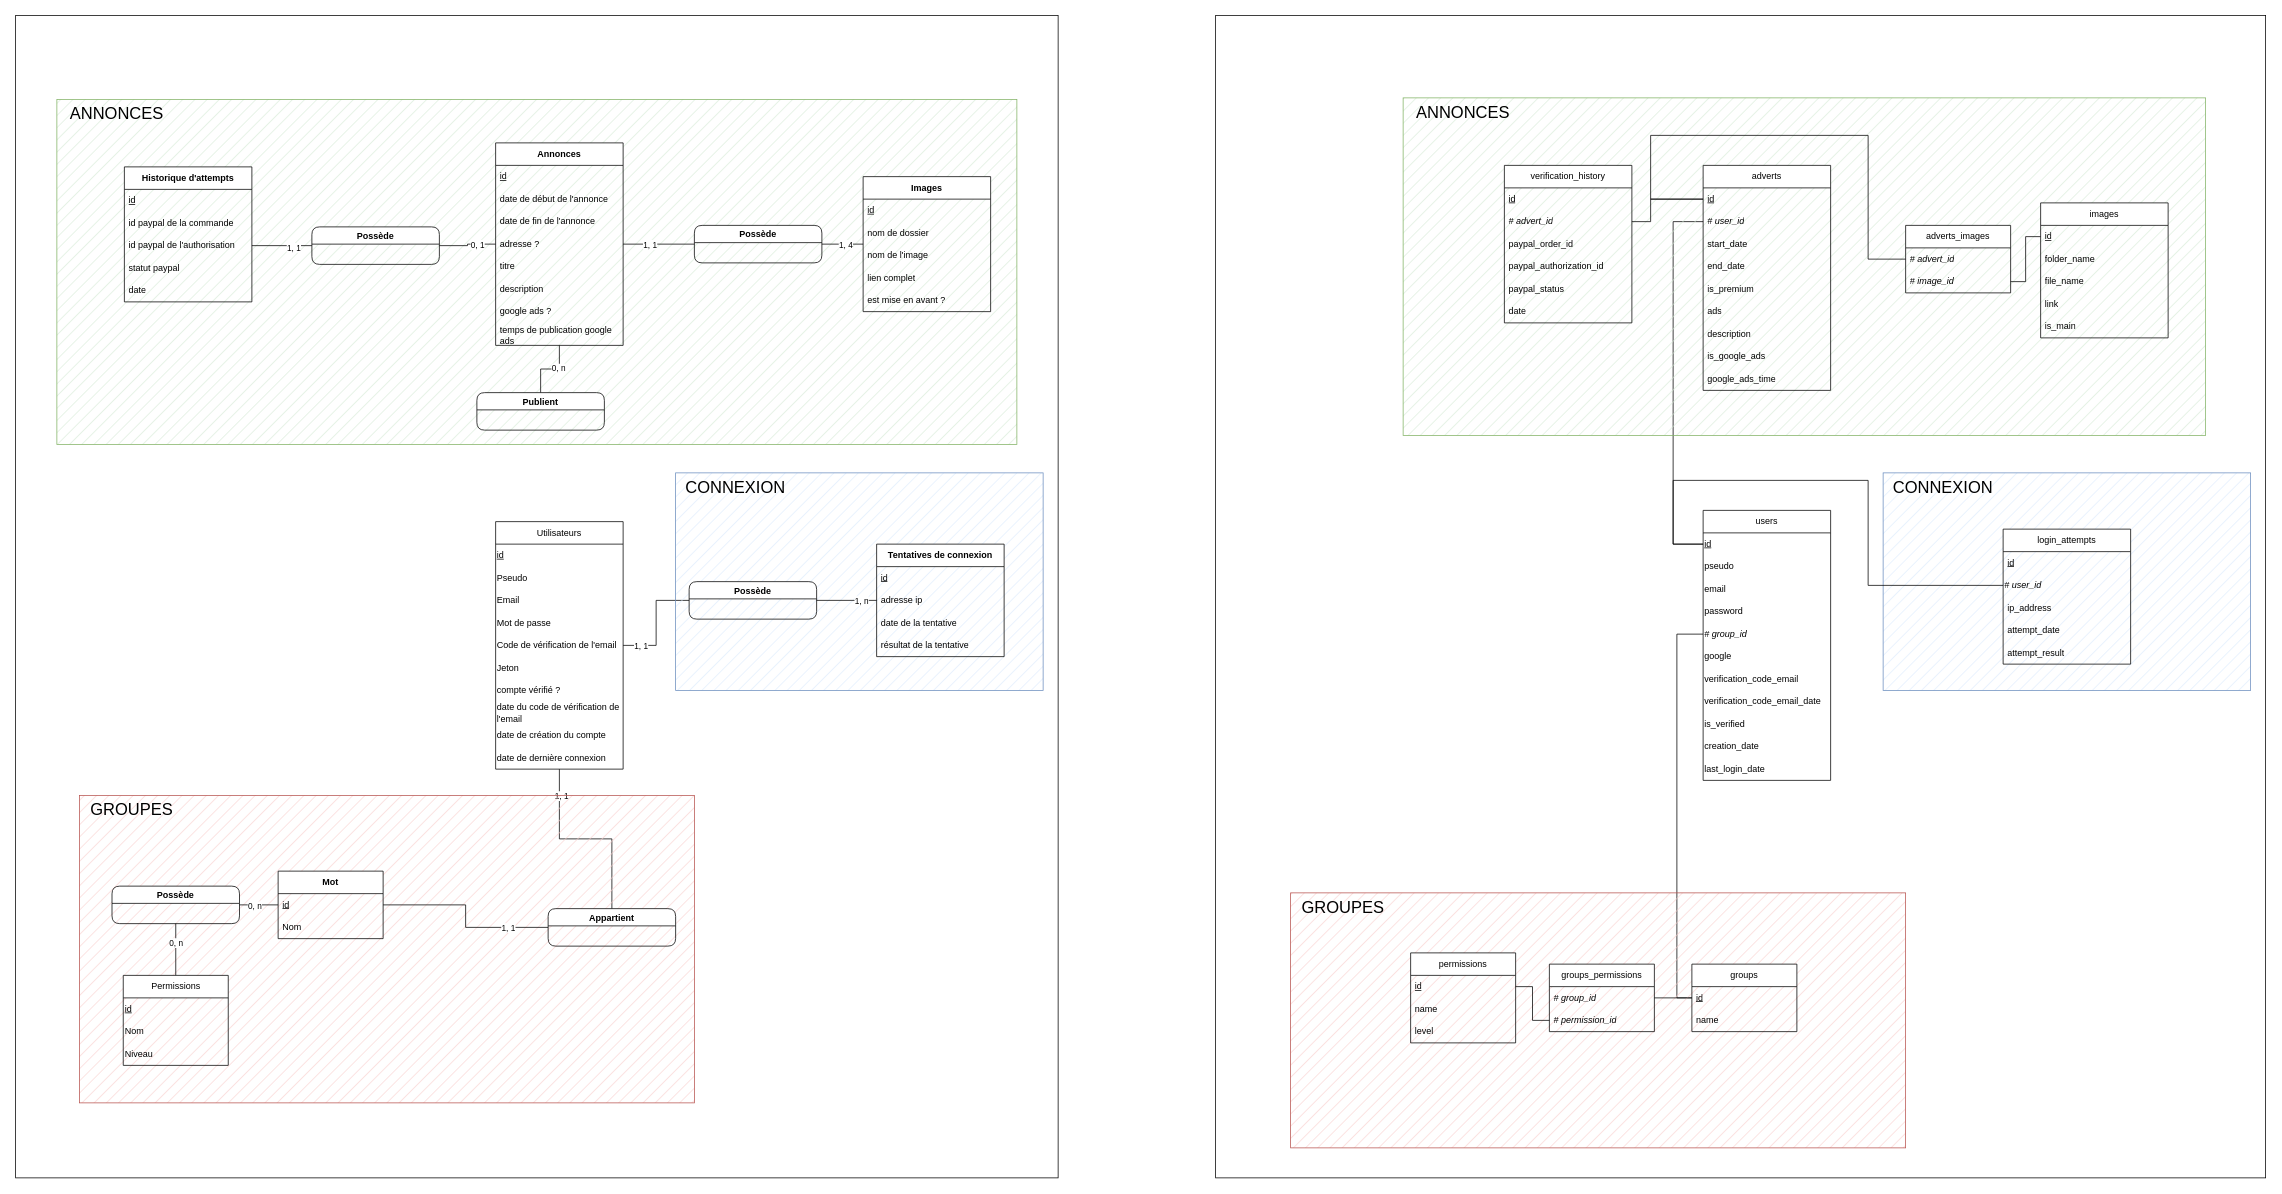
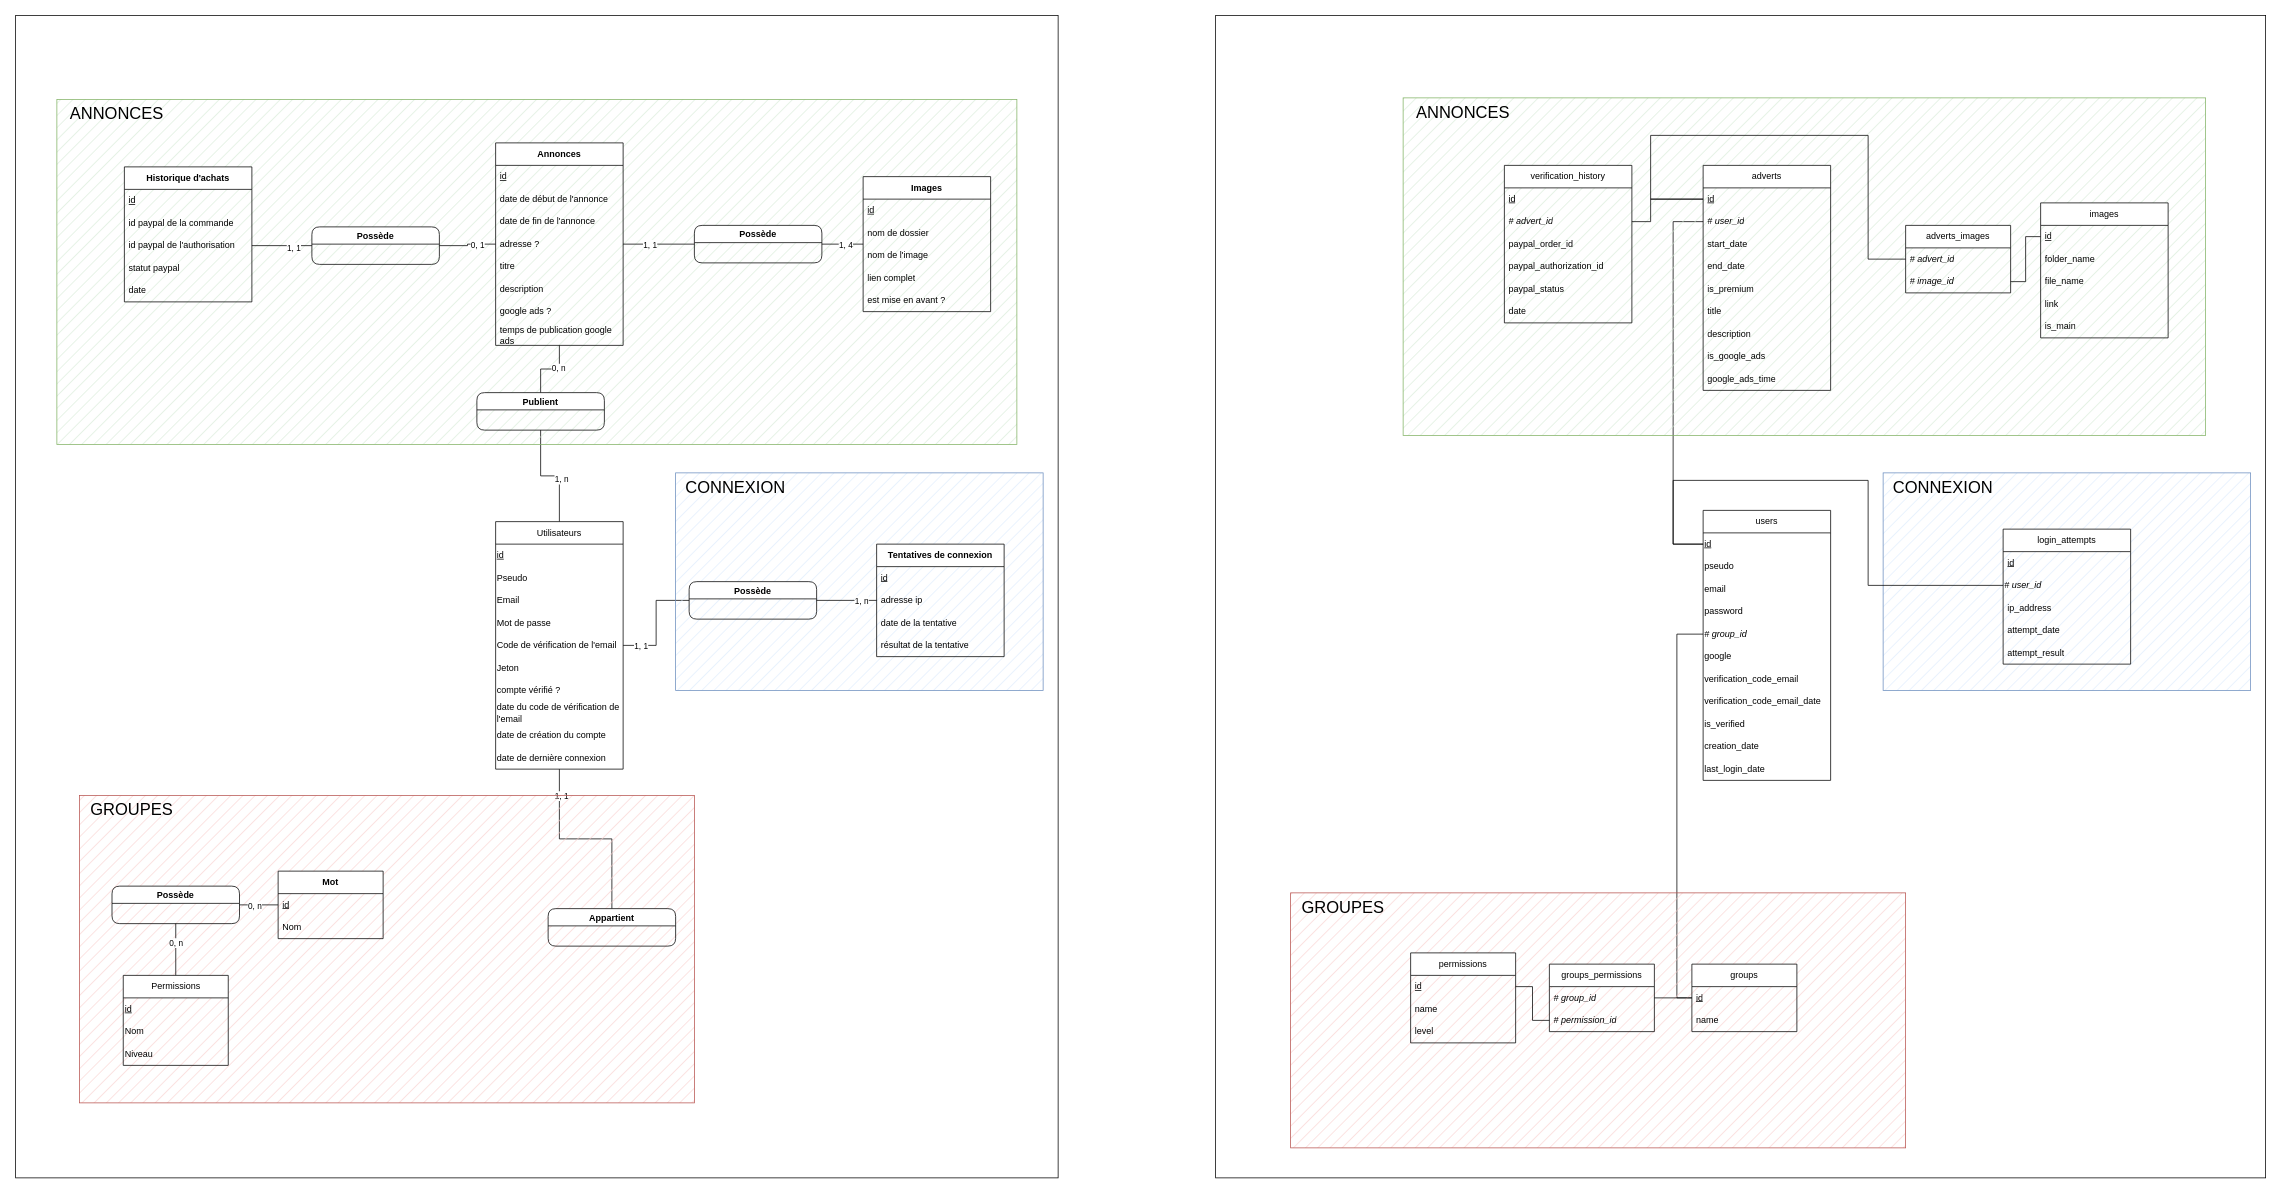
(188, 178) -> (188, 178)
(1715, 312) -> (1718, 312)
none -> (551, 476)
(465, 915) -> none
